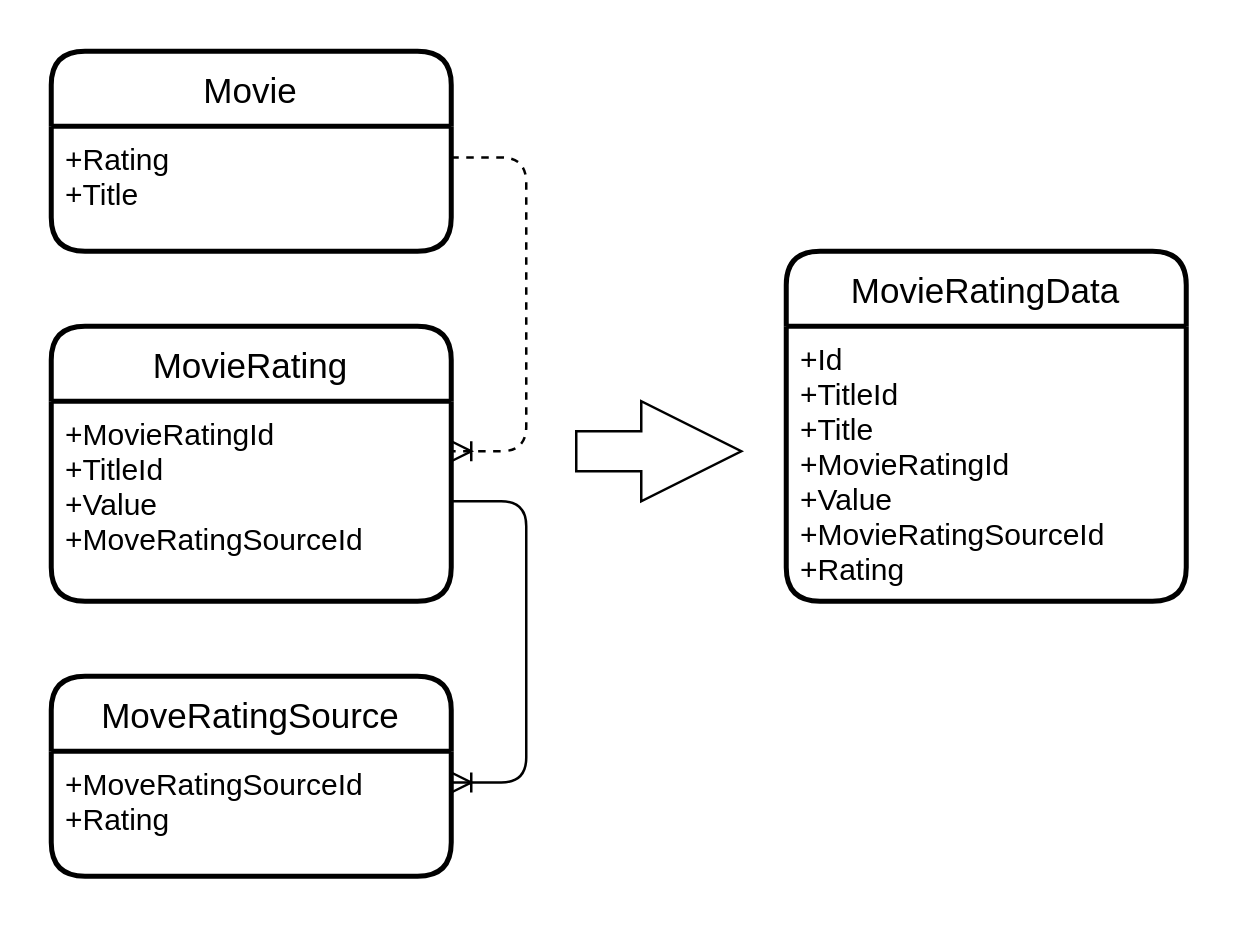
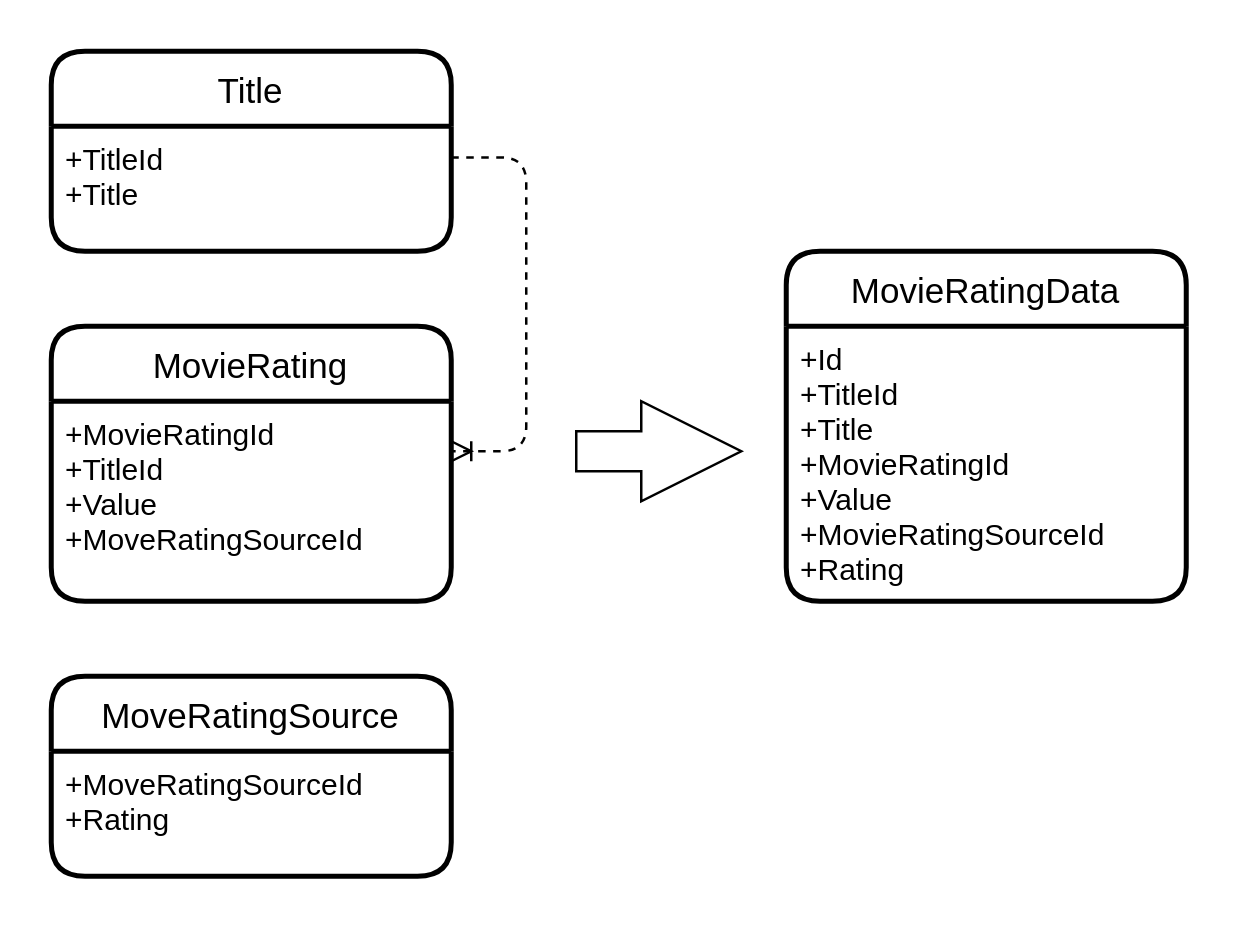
(250, 91) -> (250, 91)
(120, 160) -> (124, 160)
(526, 641) -> none
